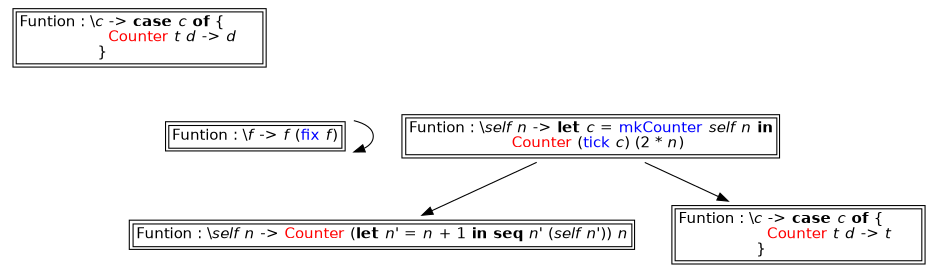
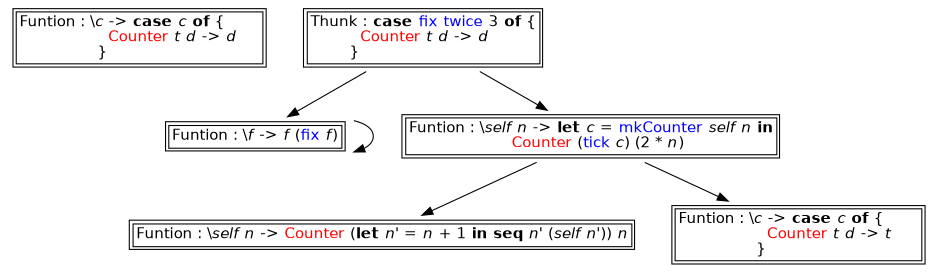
none -> (423, 38)
